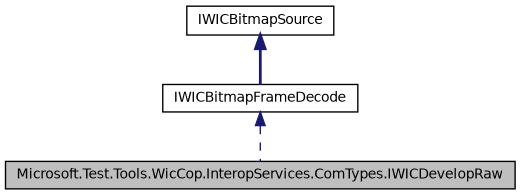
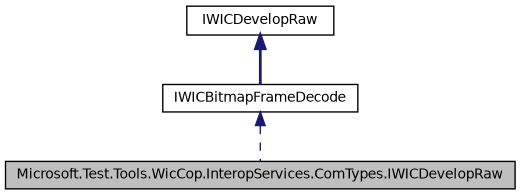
(260, 21) -> (260, 21)
